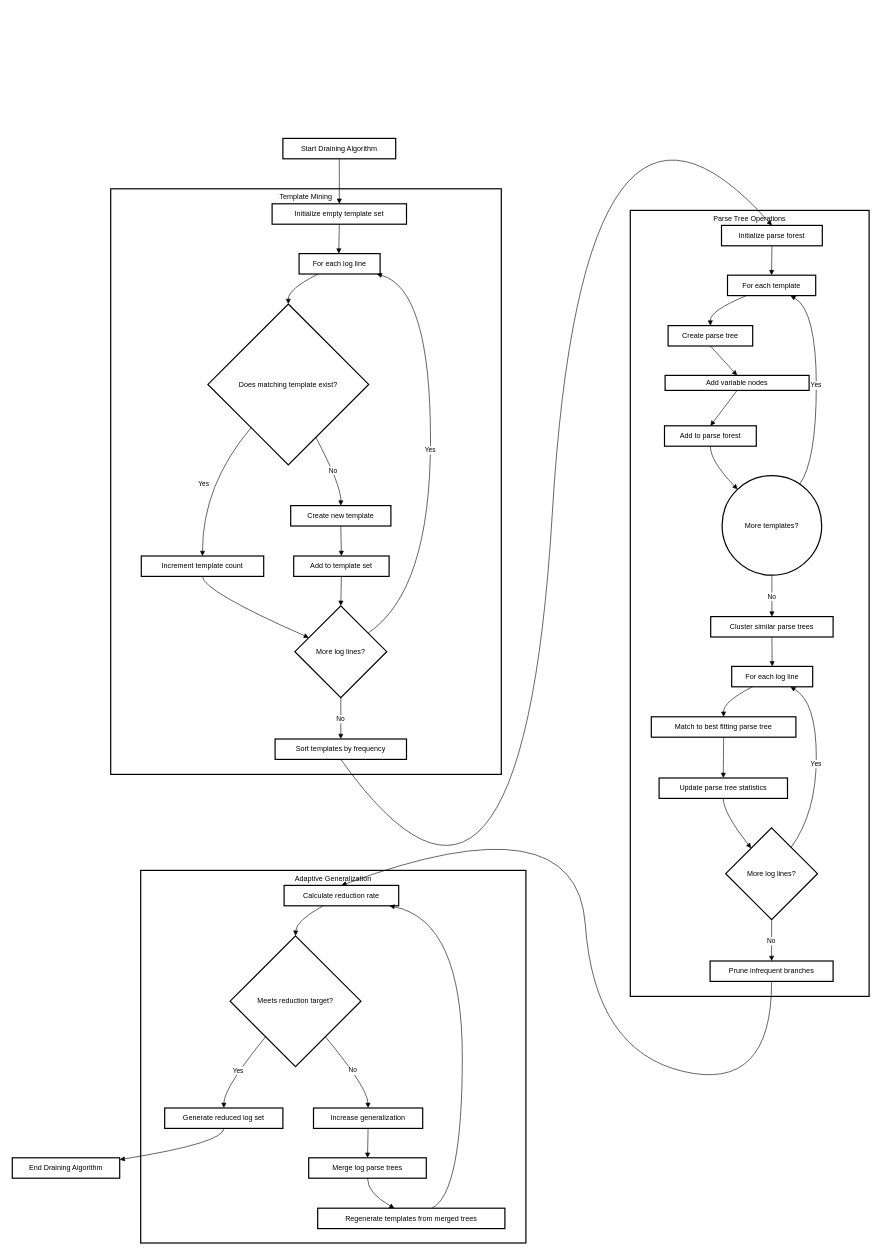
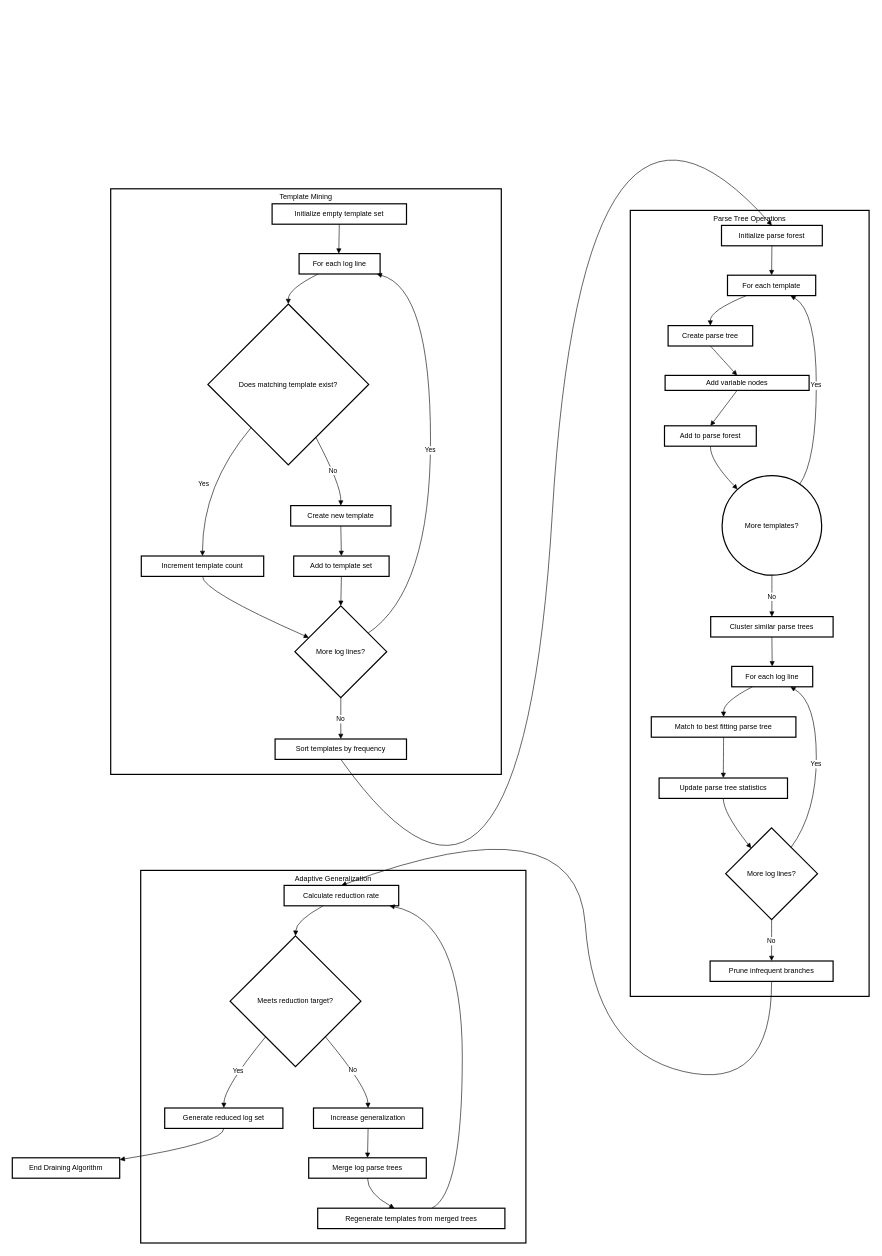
(339, 149) -> none
(339, 159) -> none
